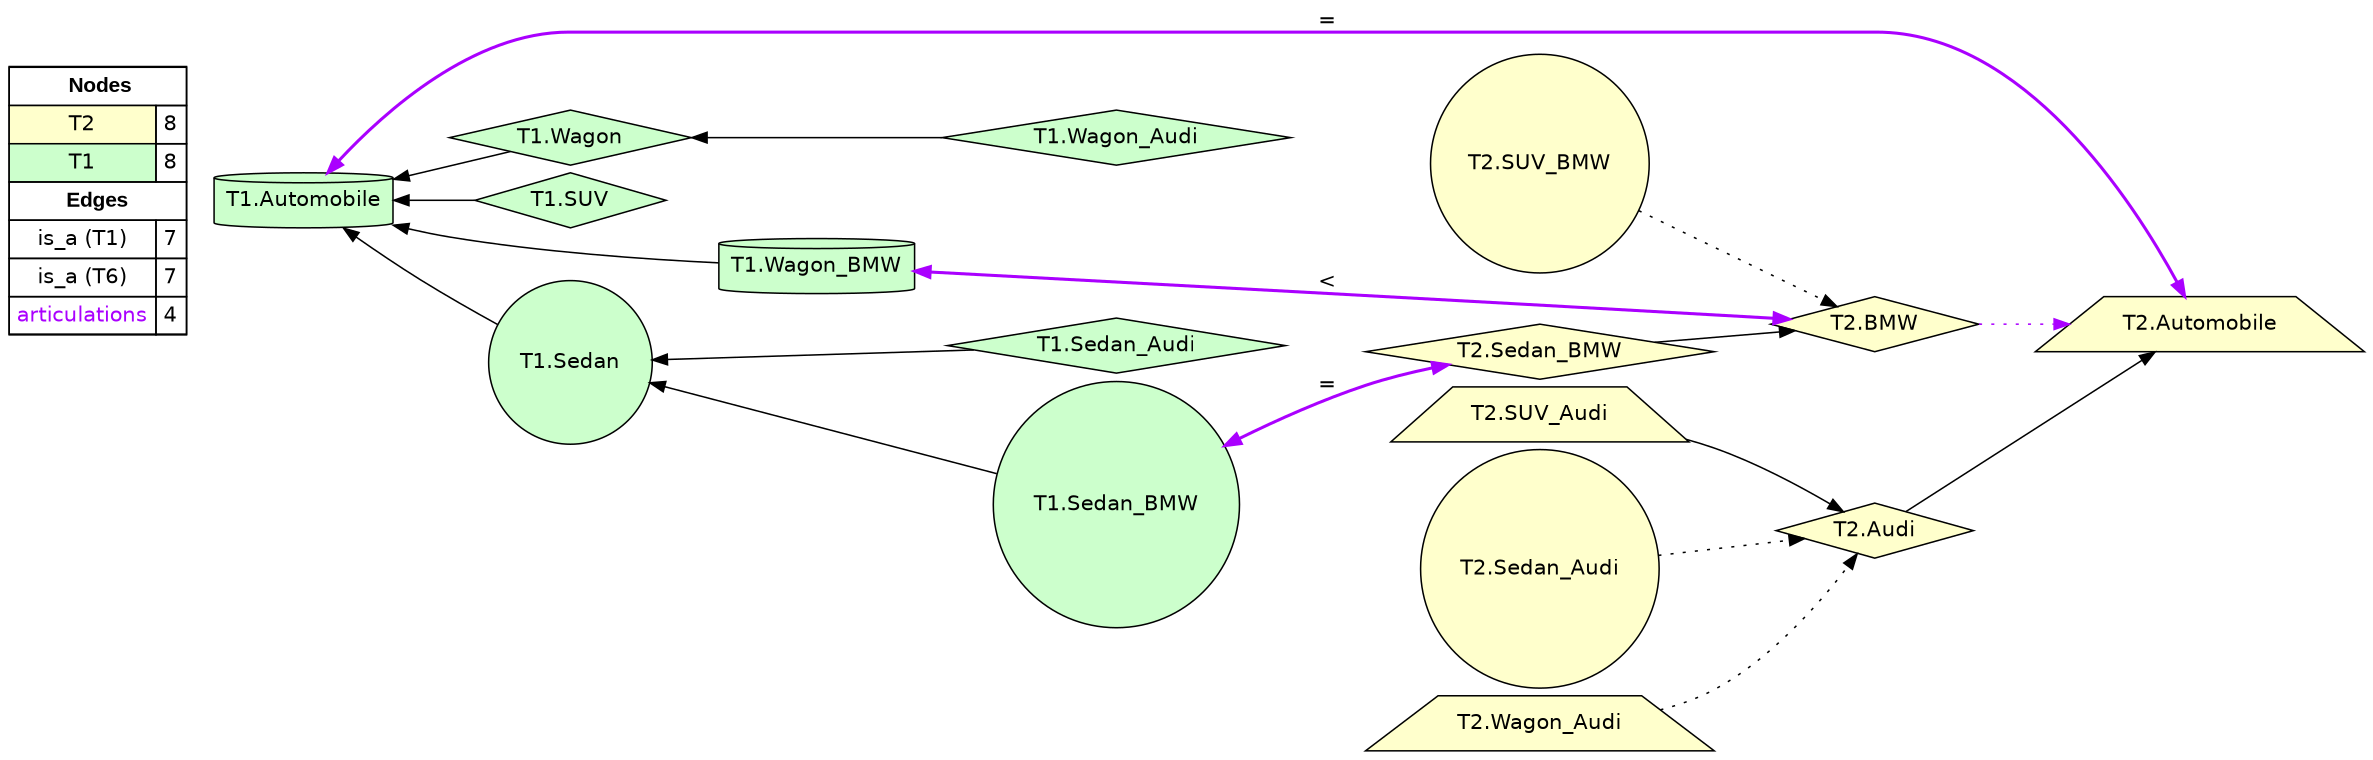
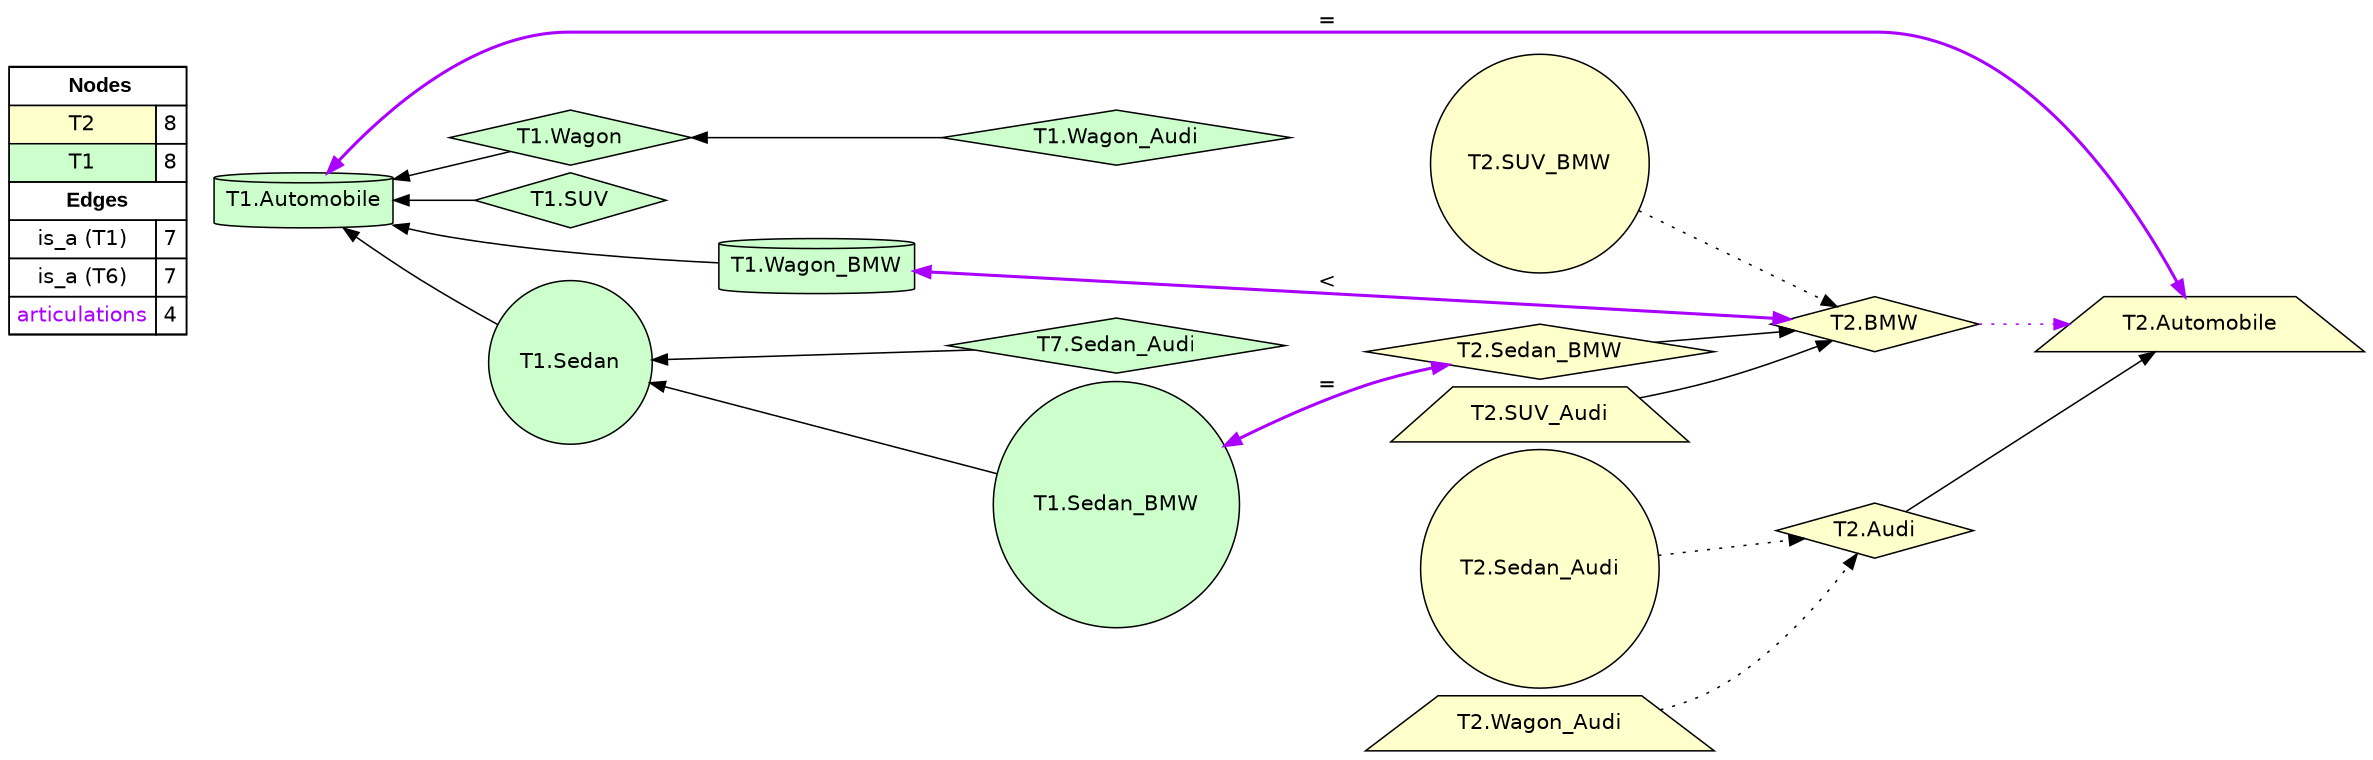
(1116, 346) -> (1116, 346)
(1760, 467) -> (1730, 376)
